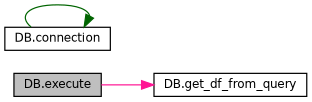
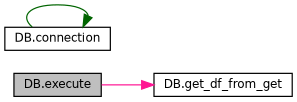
(230, 85) -> (223, 85)
